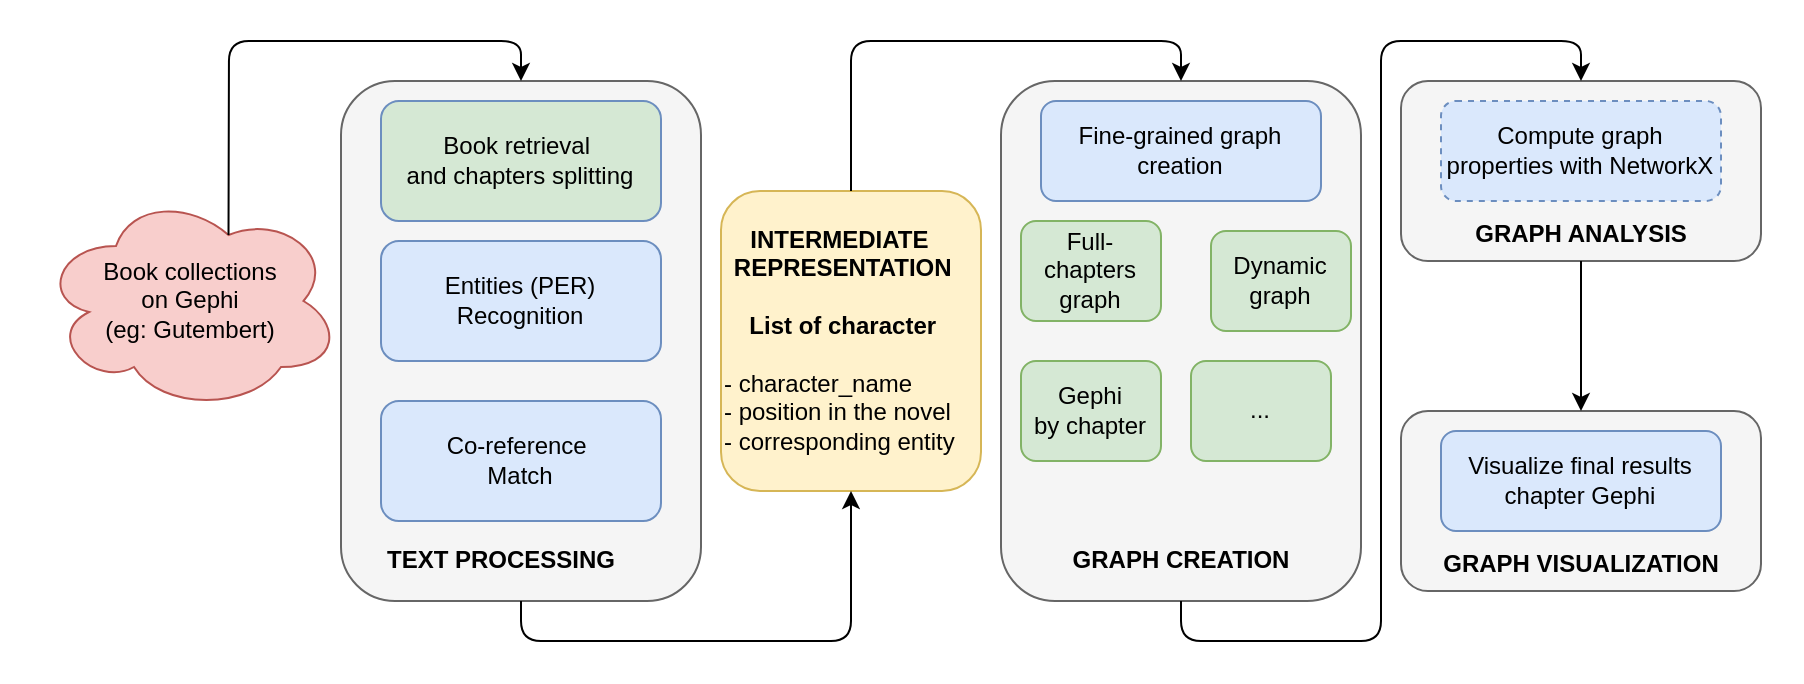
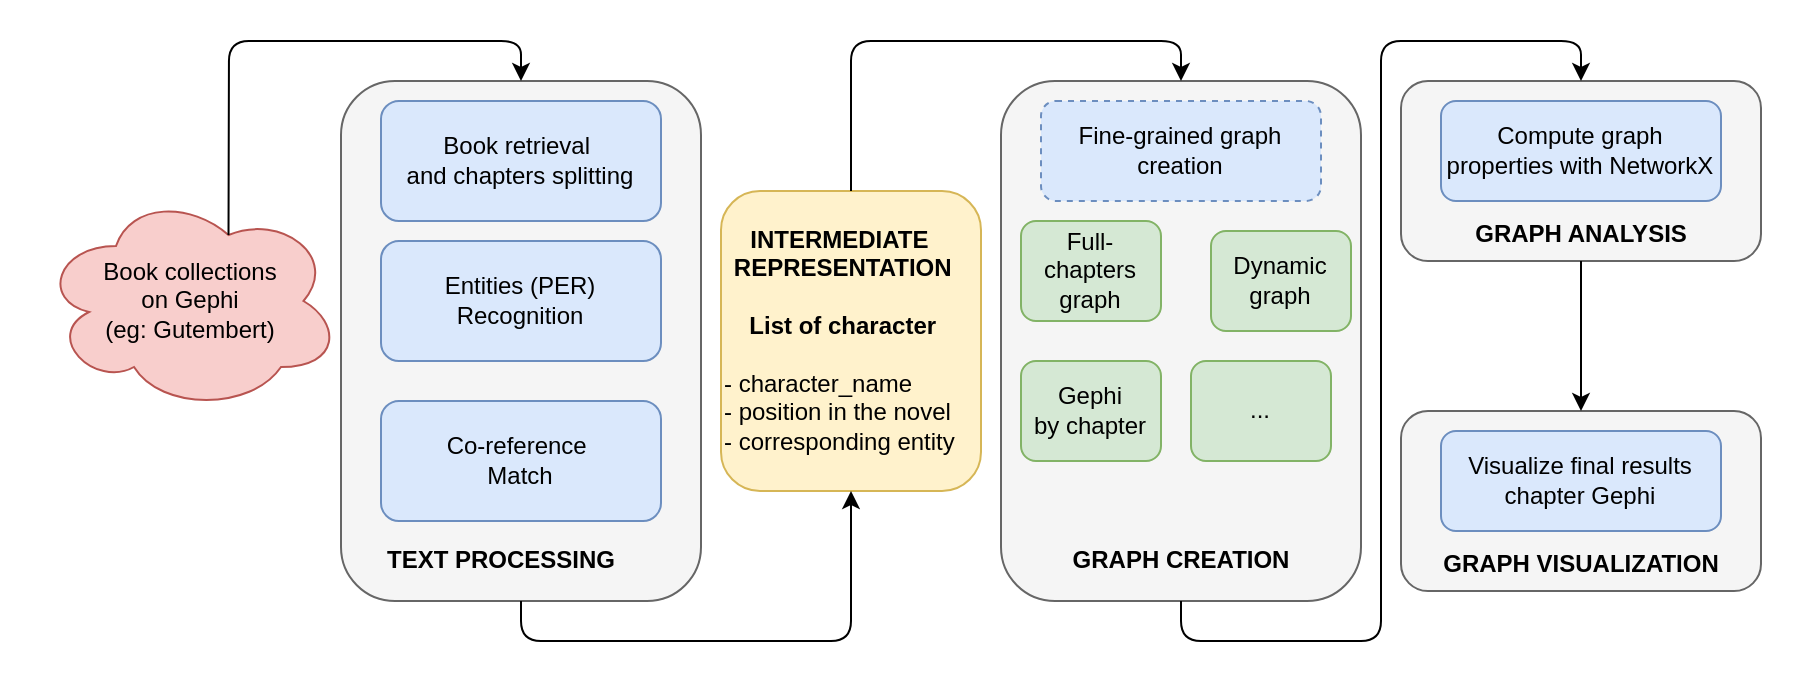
(1181, 151) -> (1181, 151)
(1581, 151) -> (1581, 151)
(521, 161) -> (521, 161)
